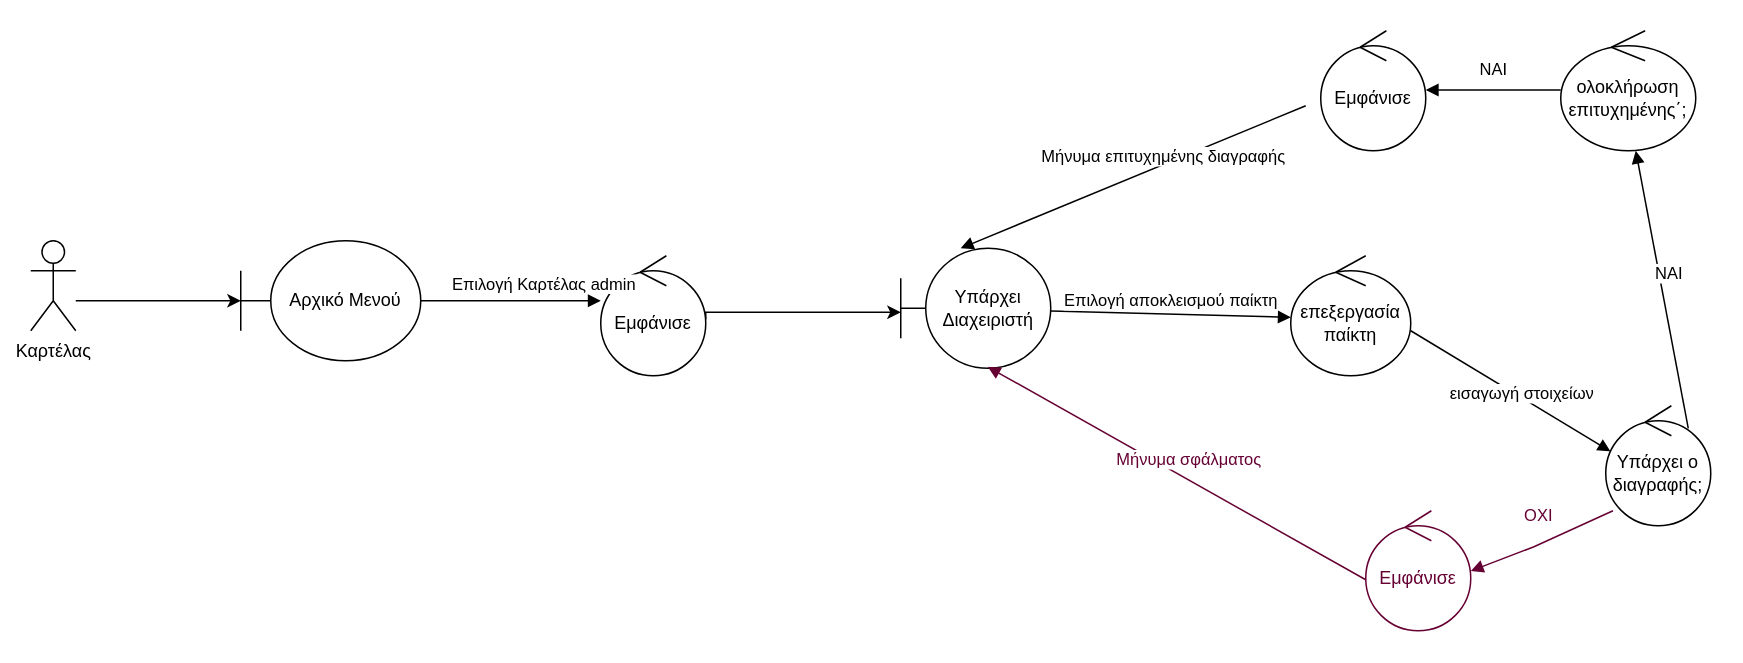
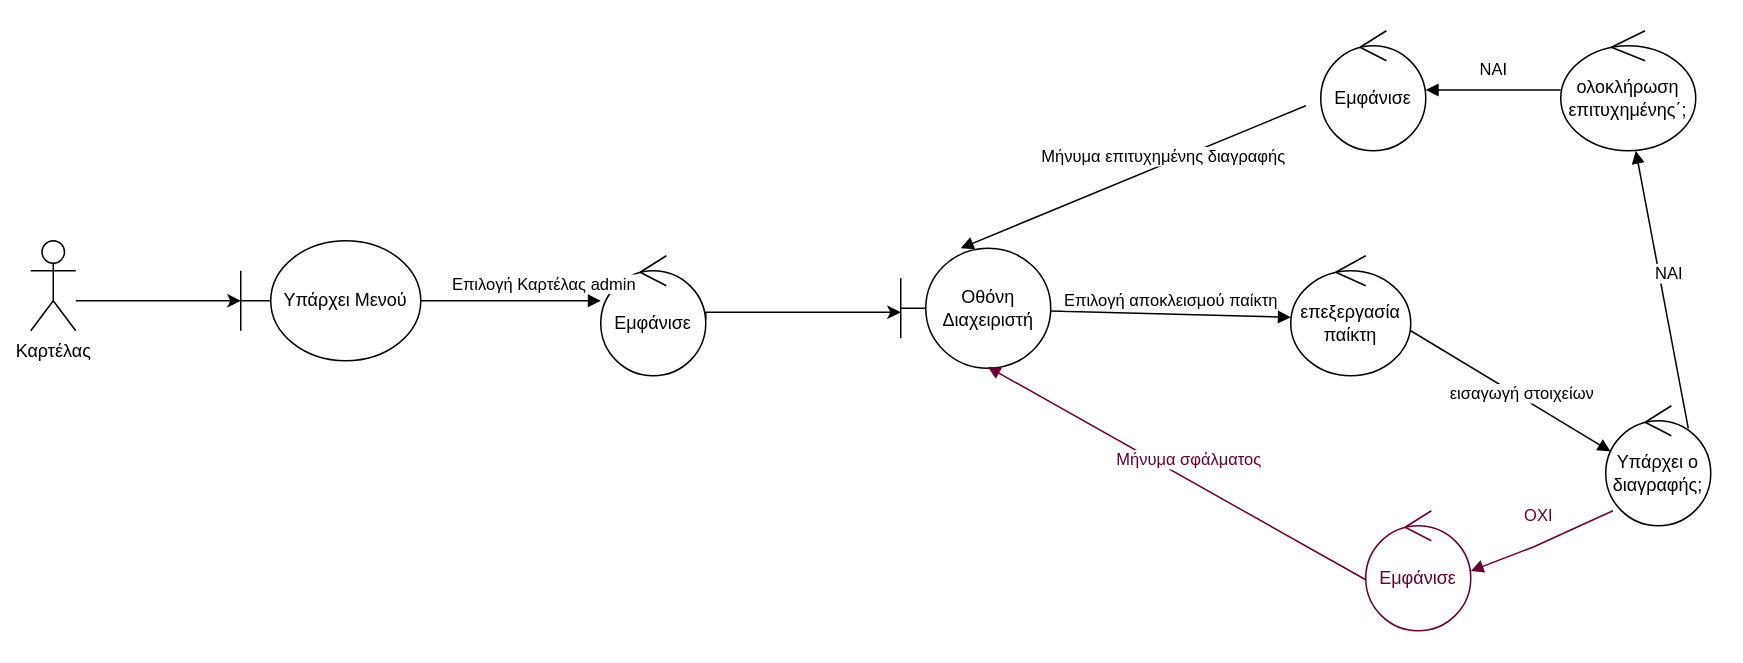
(346, 301) -> (346, 301)
(989, 308) -> (989, 308)
